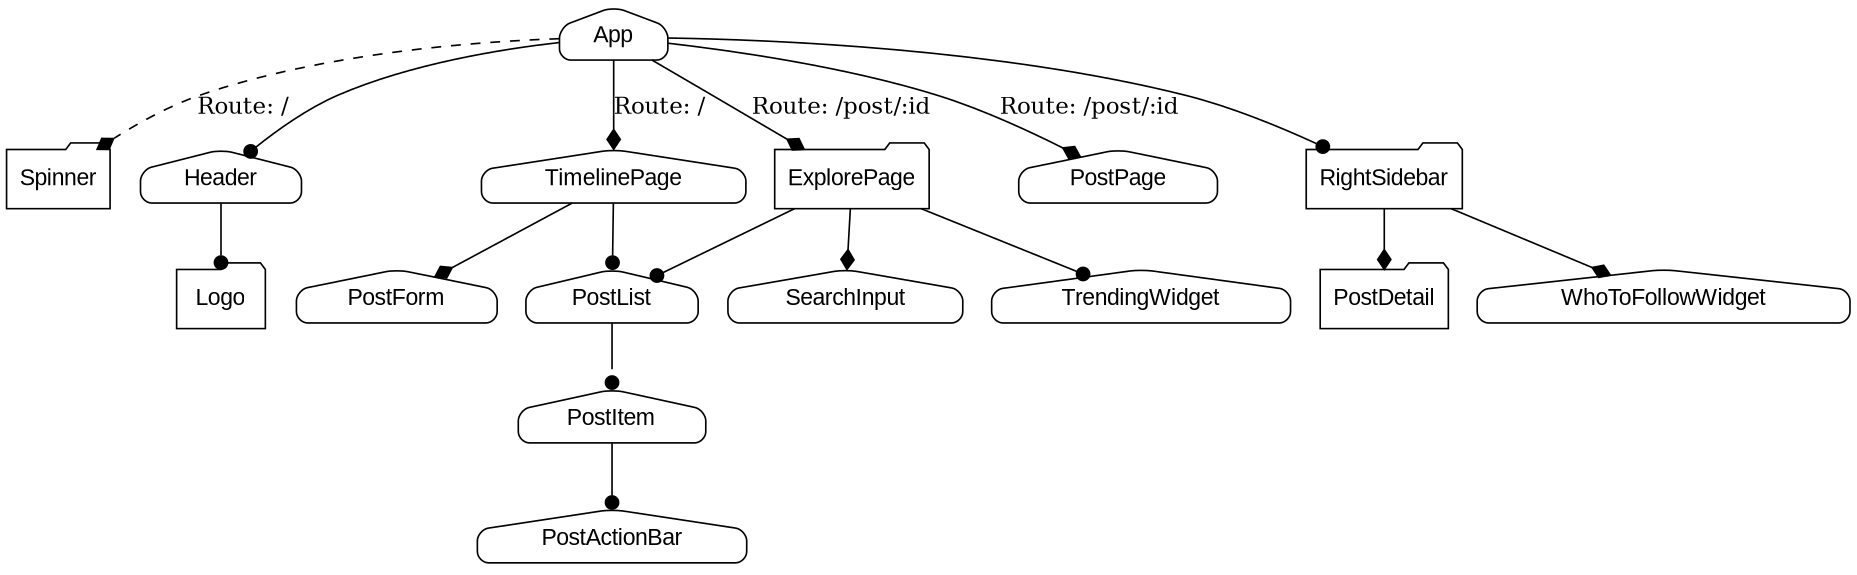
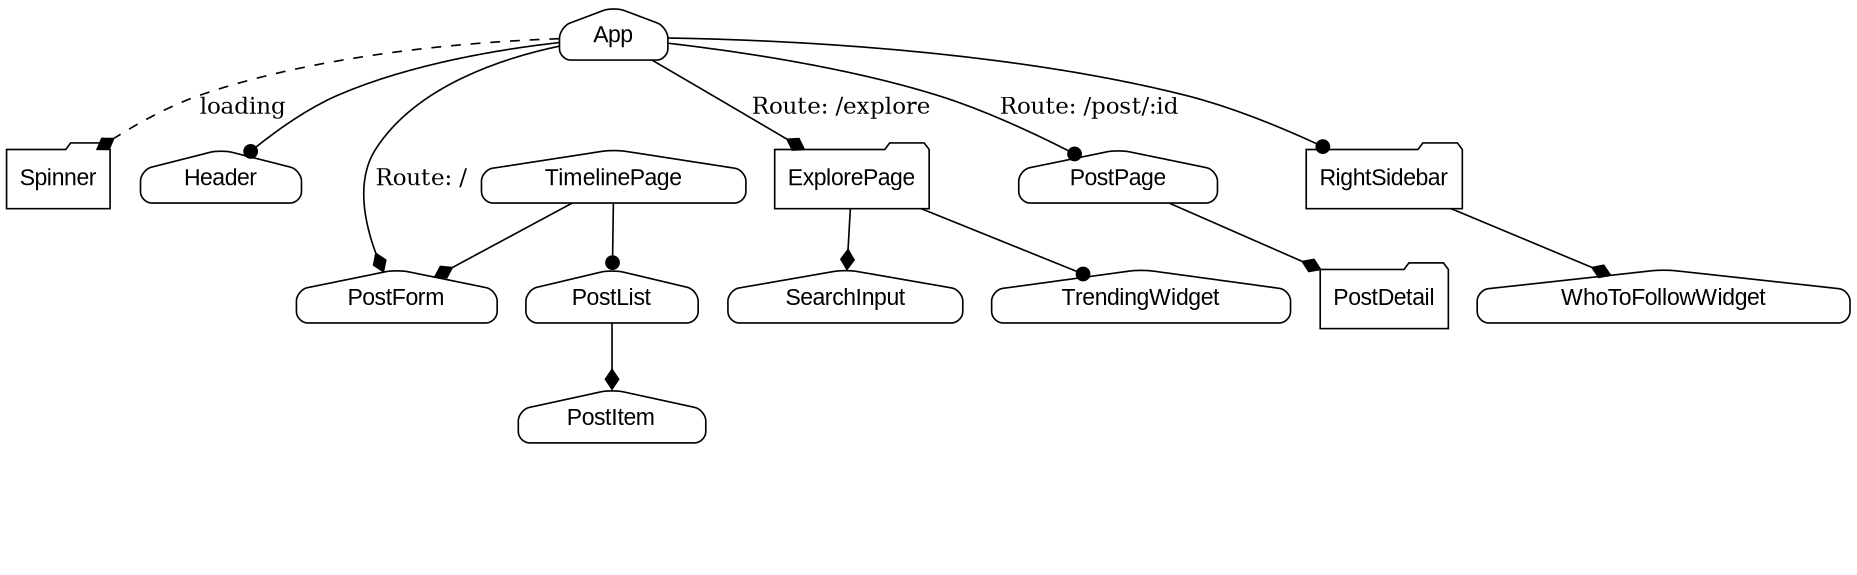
(874, 78) -> (874, 78)
(614, 95) -> (412, 109)
(243, 108) -> (243, 108)
(841, 108) -> (841, 108)
(1384, 229) -> (1236, 232)
(729, 241) -> none
(221, 299) -> none
(612, 346) -> (612, 346)
(612, 539) -> none
